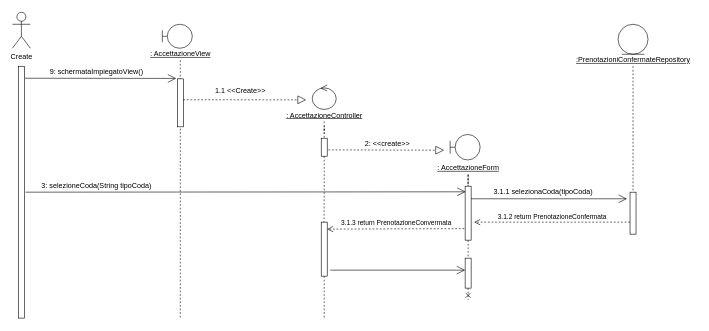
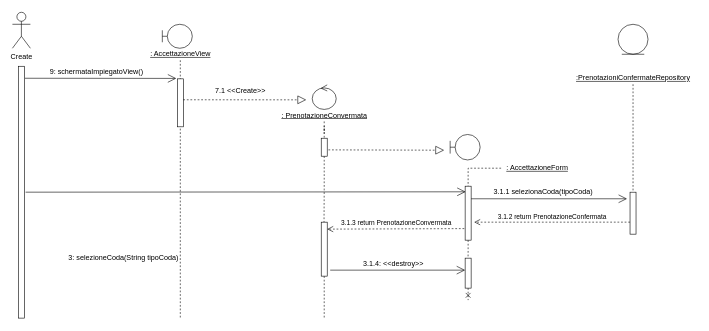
(633, 60) -> (633, 78)
(241, 91) -> (241, 91)
(325, 116) -> (325, 116)
(387, 144) -> none
(468, 168) -> (537, 168)
(96, 186) -> (123, 258)
none -> (393, 264)
